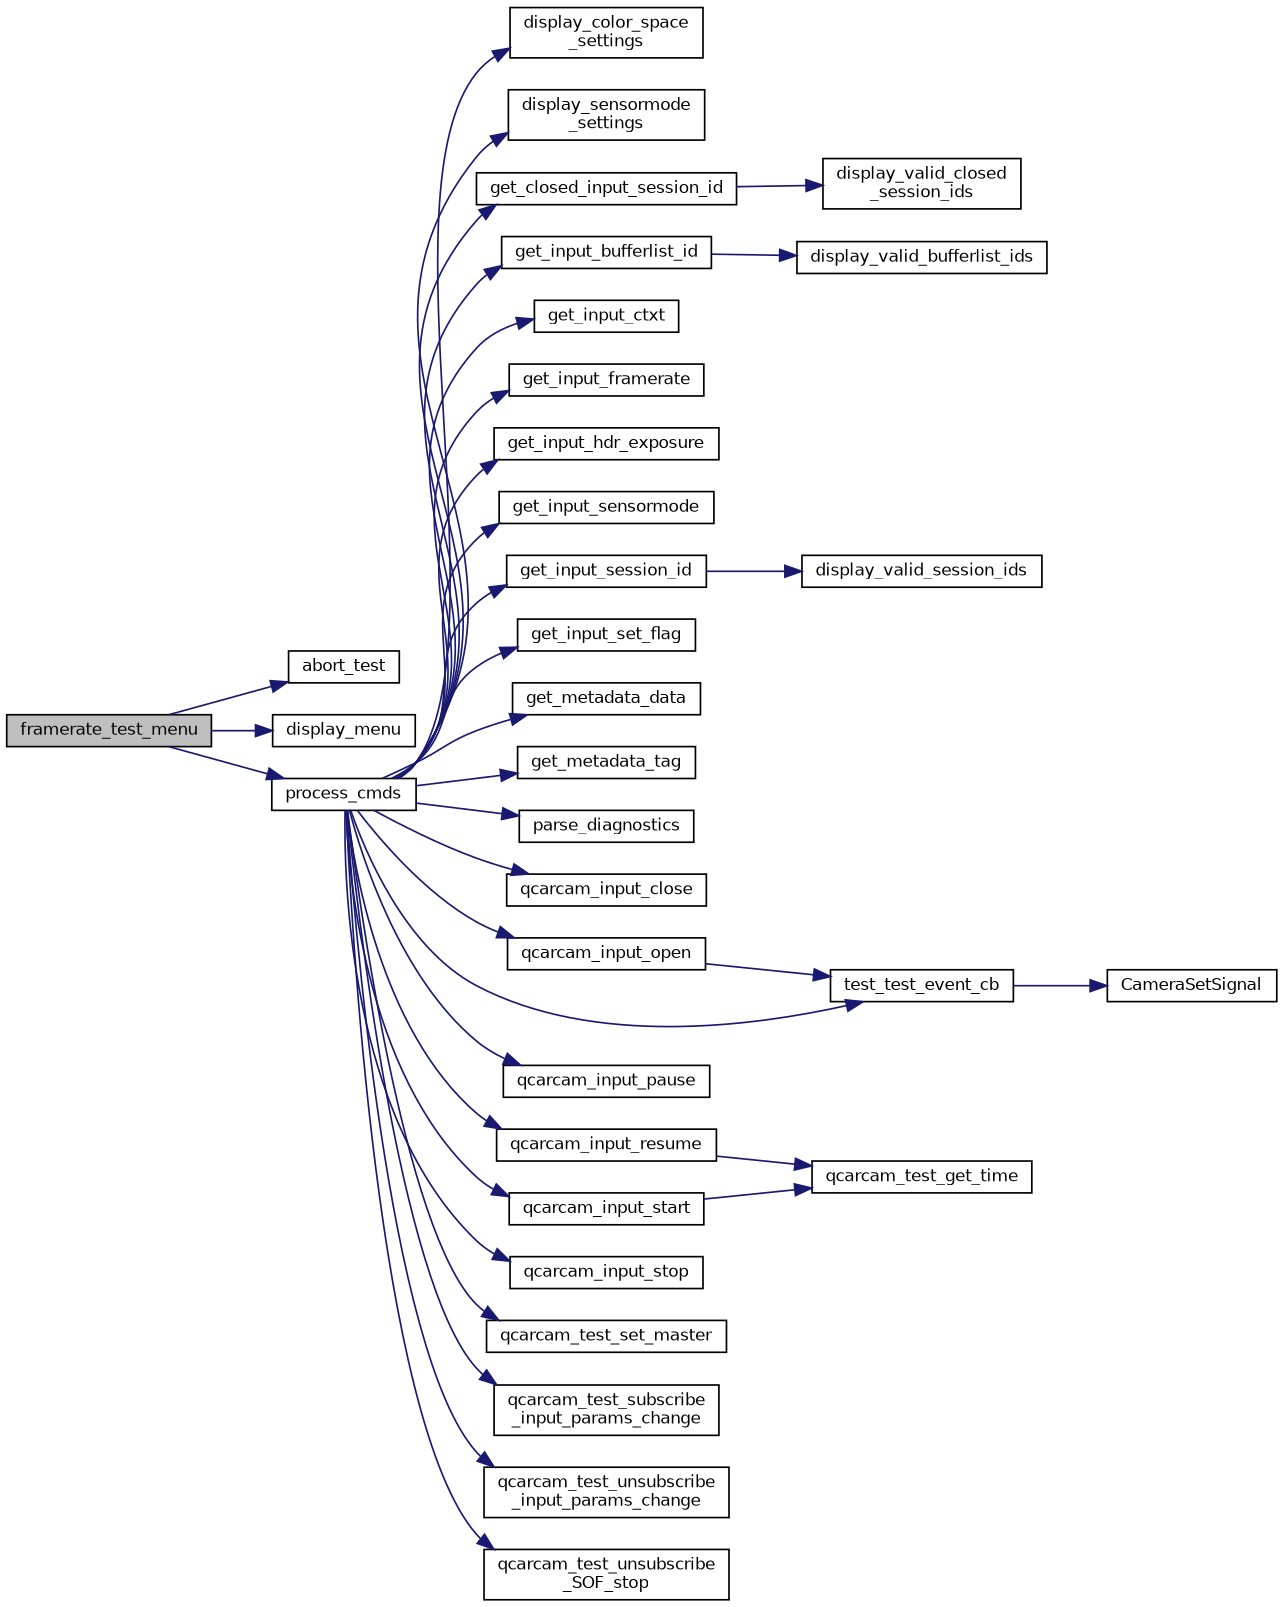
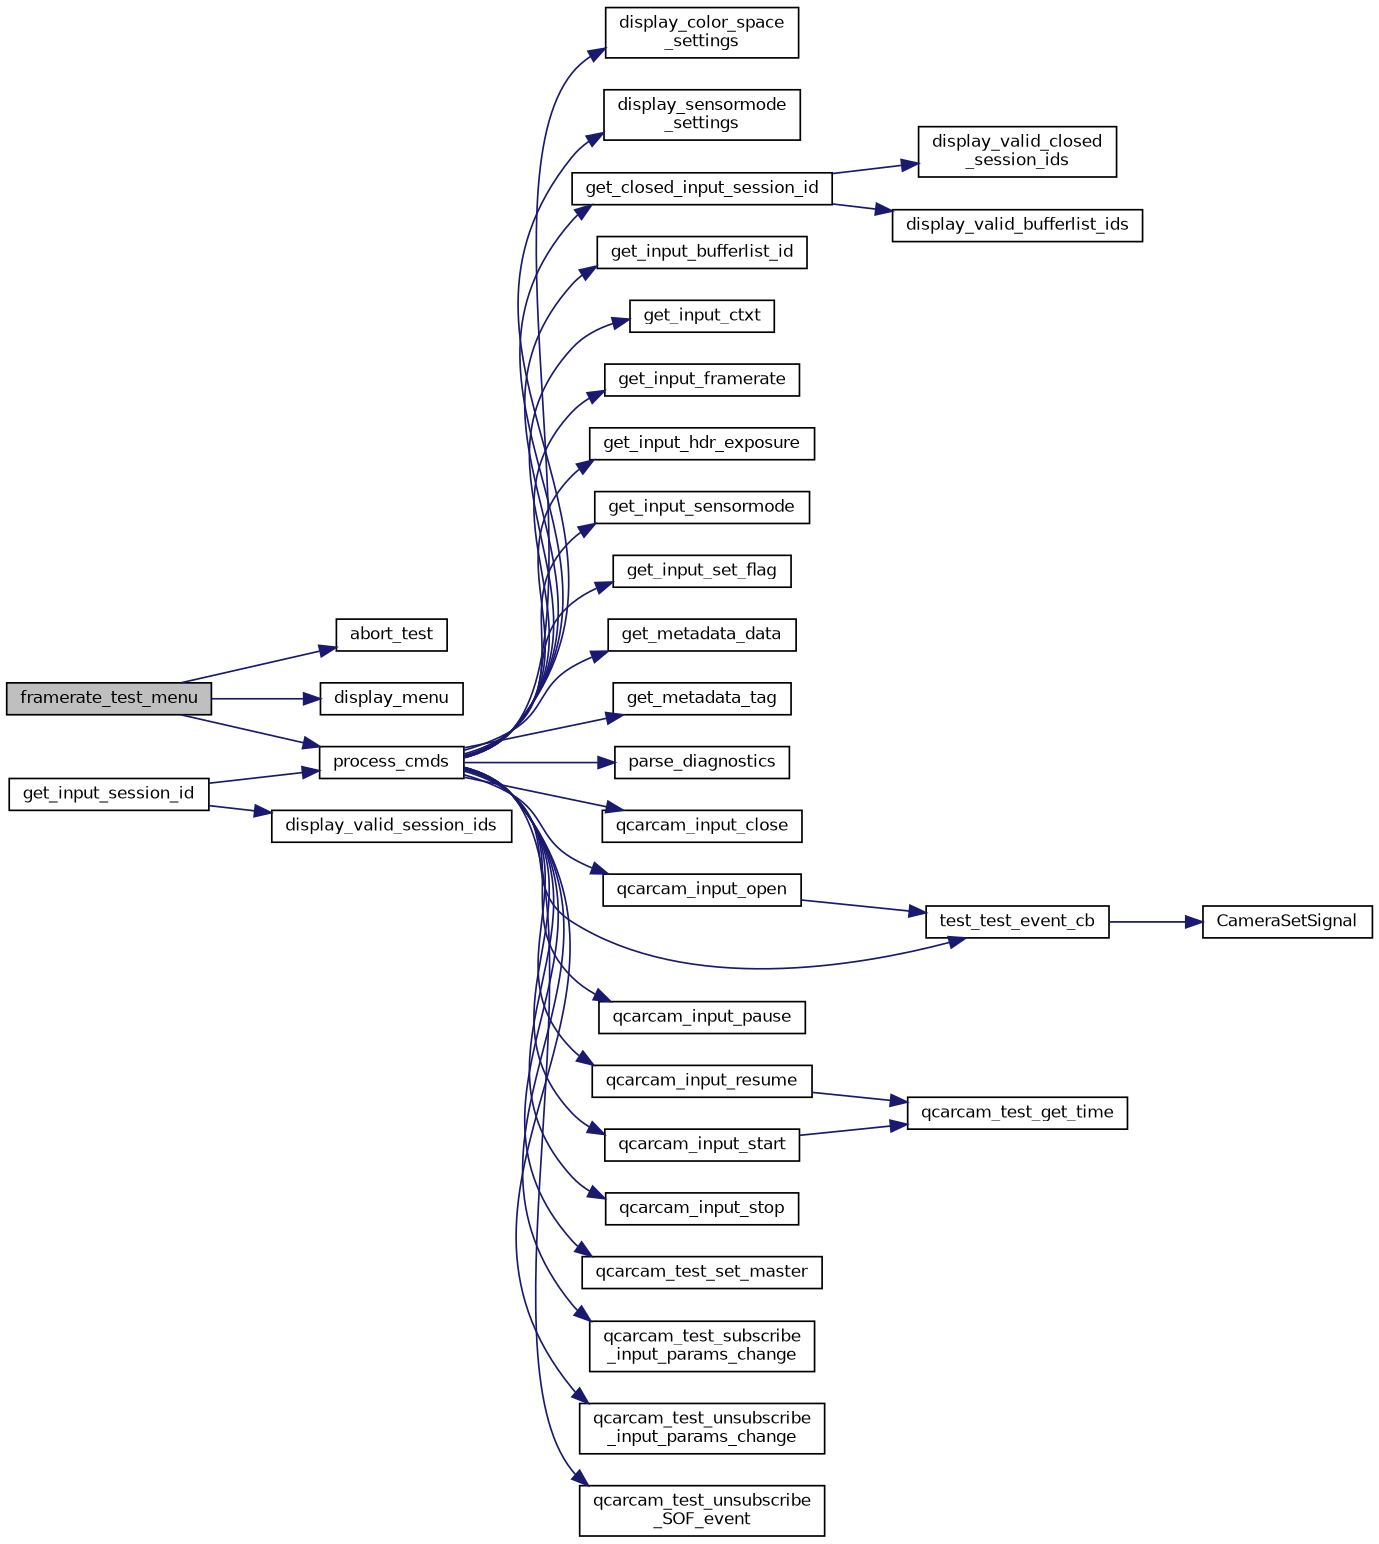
(745, 255) -> (854, 207)
(444, 686) -> (256, 778)
(607, 1575) -> (702, 1511)
